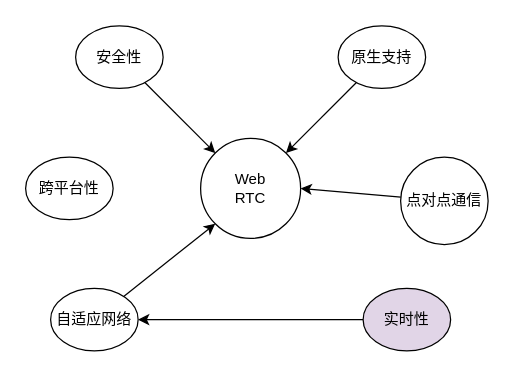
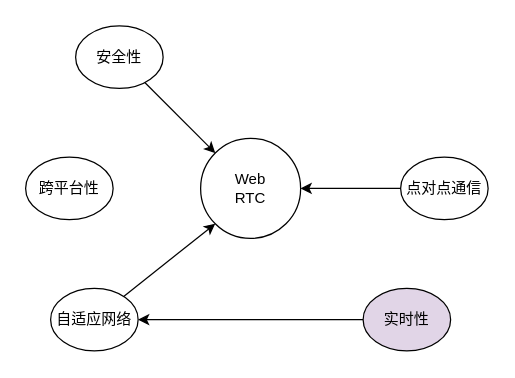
(382, 57) -> none
(324, 114) -> none
(444, 201) -> (444, 188)
